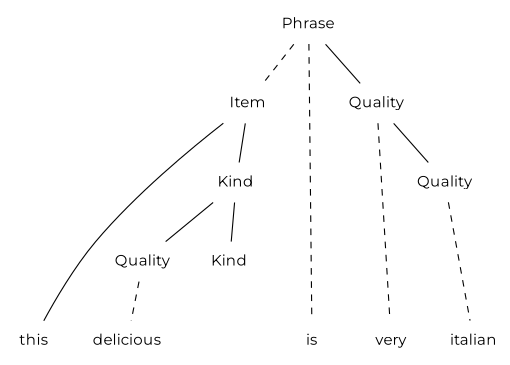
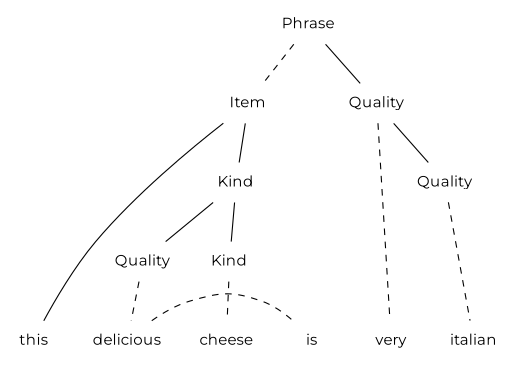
(310, 175) -> (219, 294)
none -> (226, 341)
